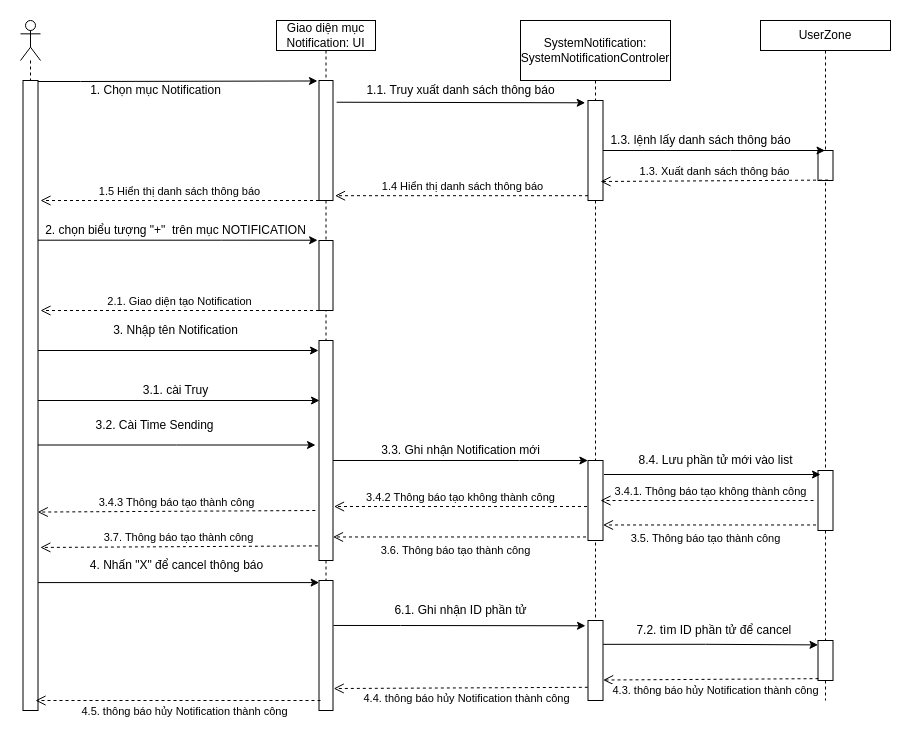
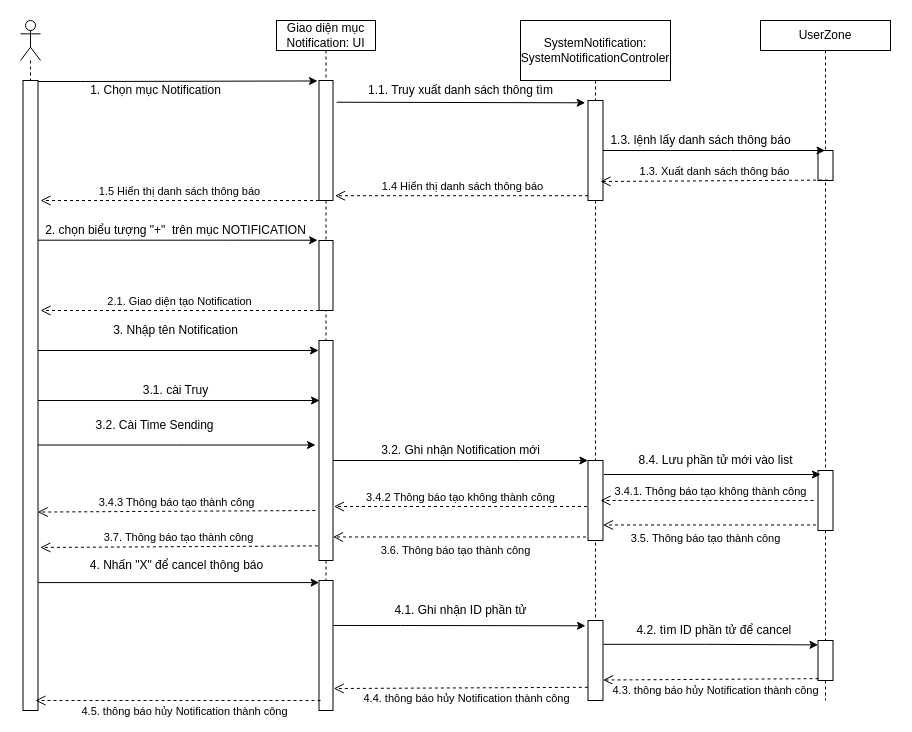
(461, 91) -> (461, 91)
(461, 451) -> (461, 451)
(461, 611) -> (461, 611)
(716, 631) -> (716, 631)
